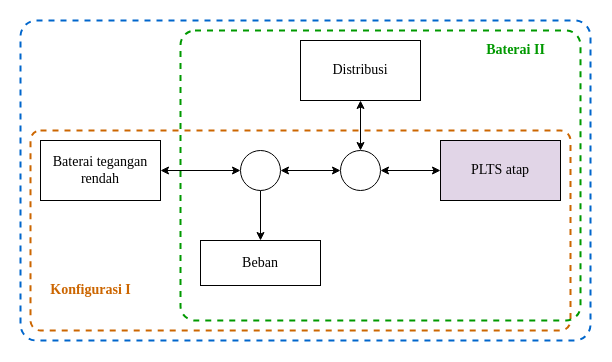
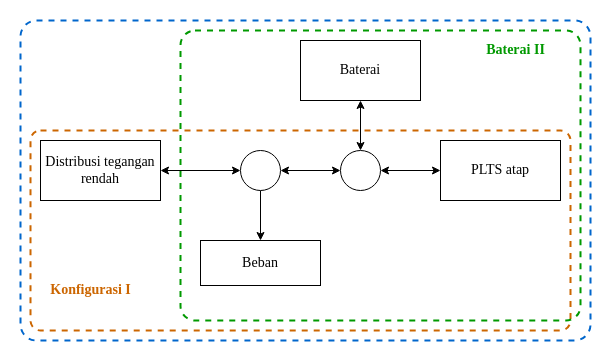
(361, 71) -> (361, 71)
(101, 171) -> (101, 171)
(501, 171) -> (501, 171)
